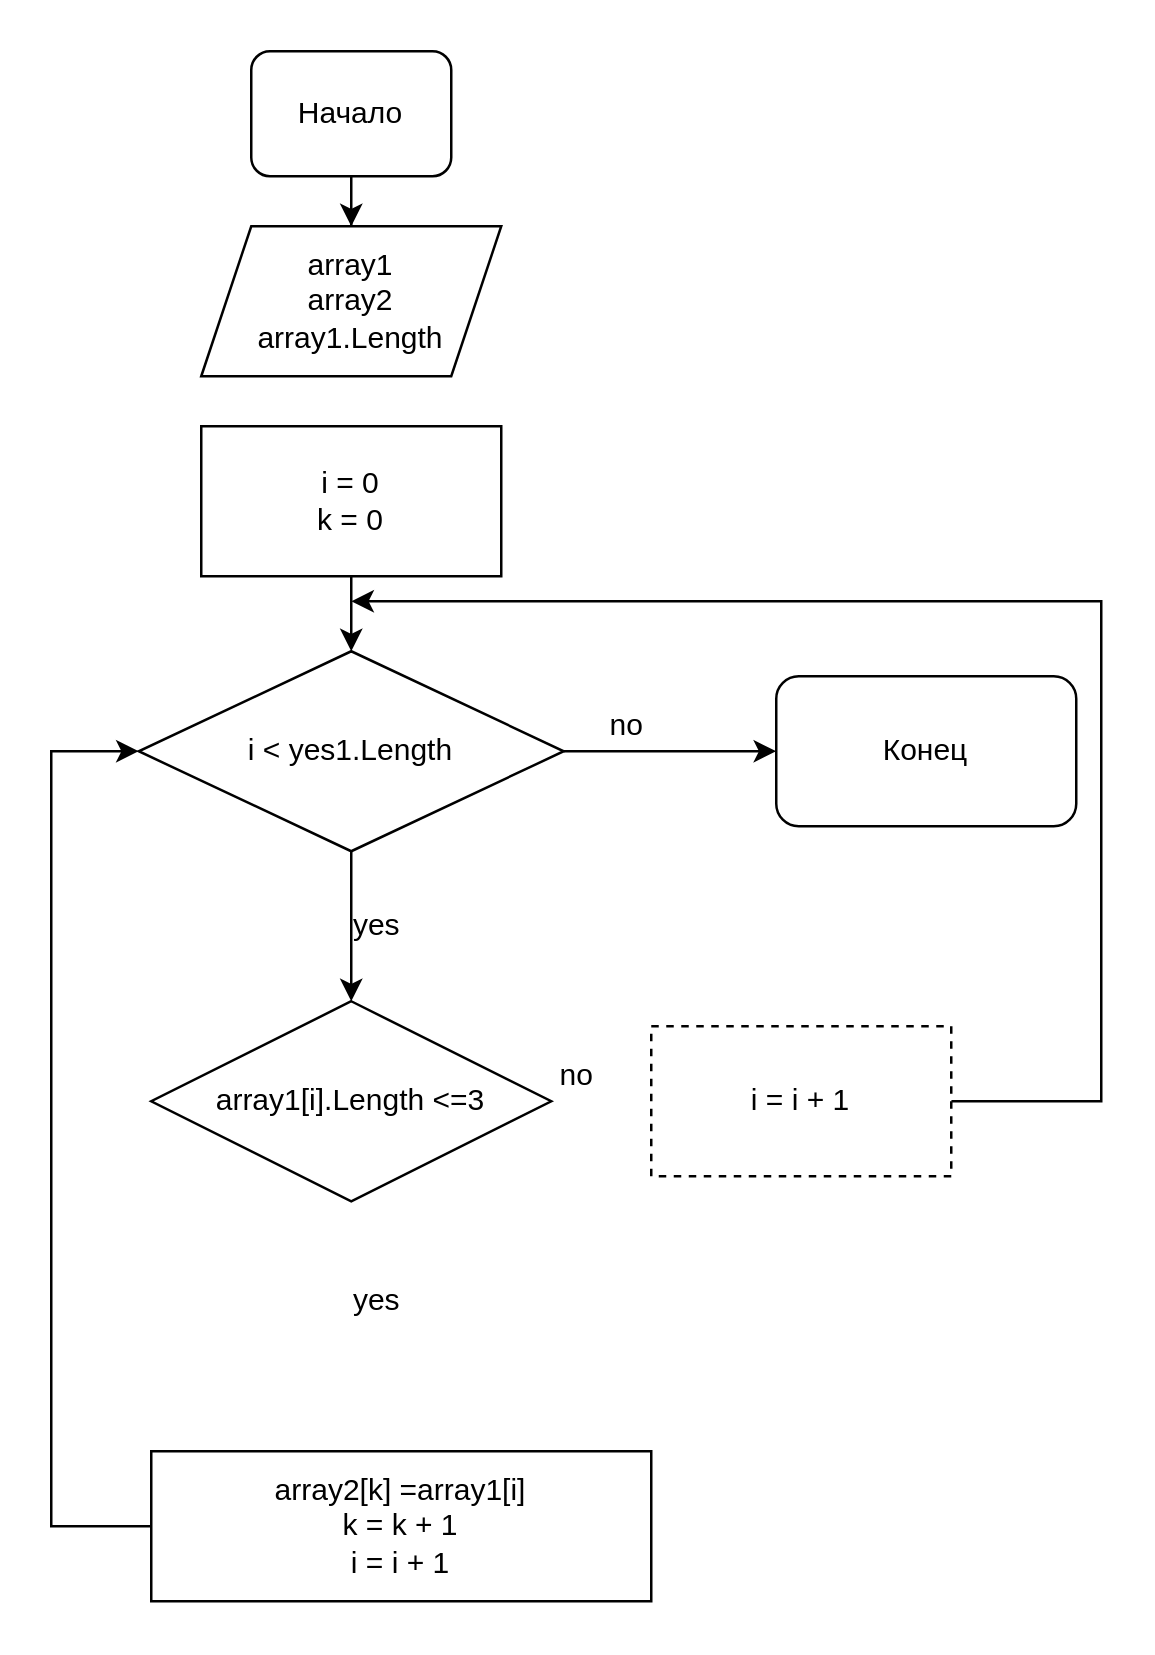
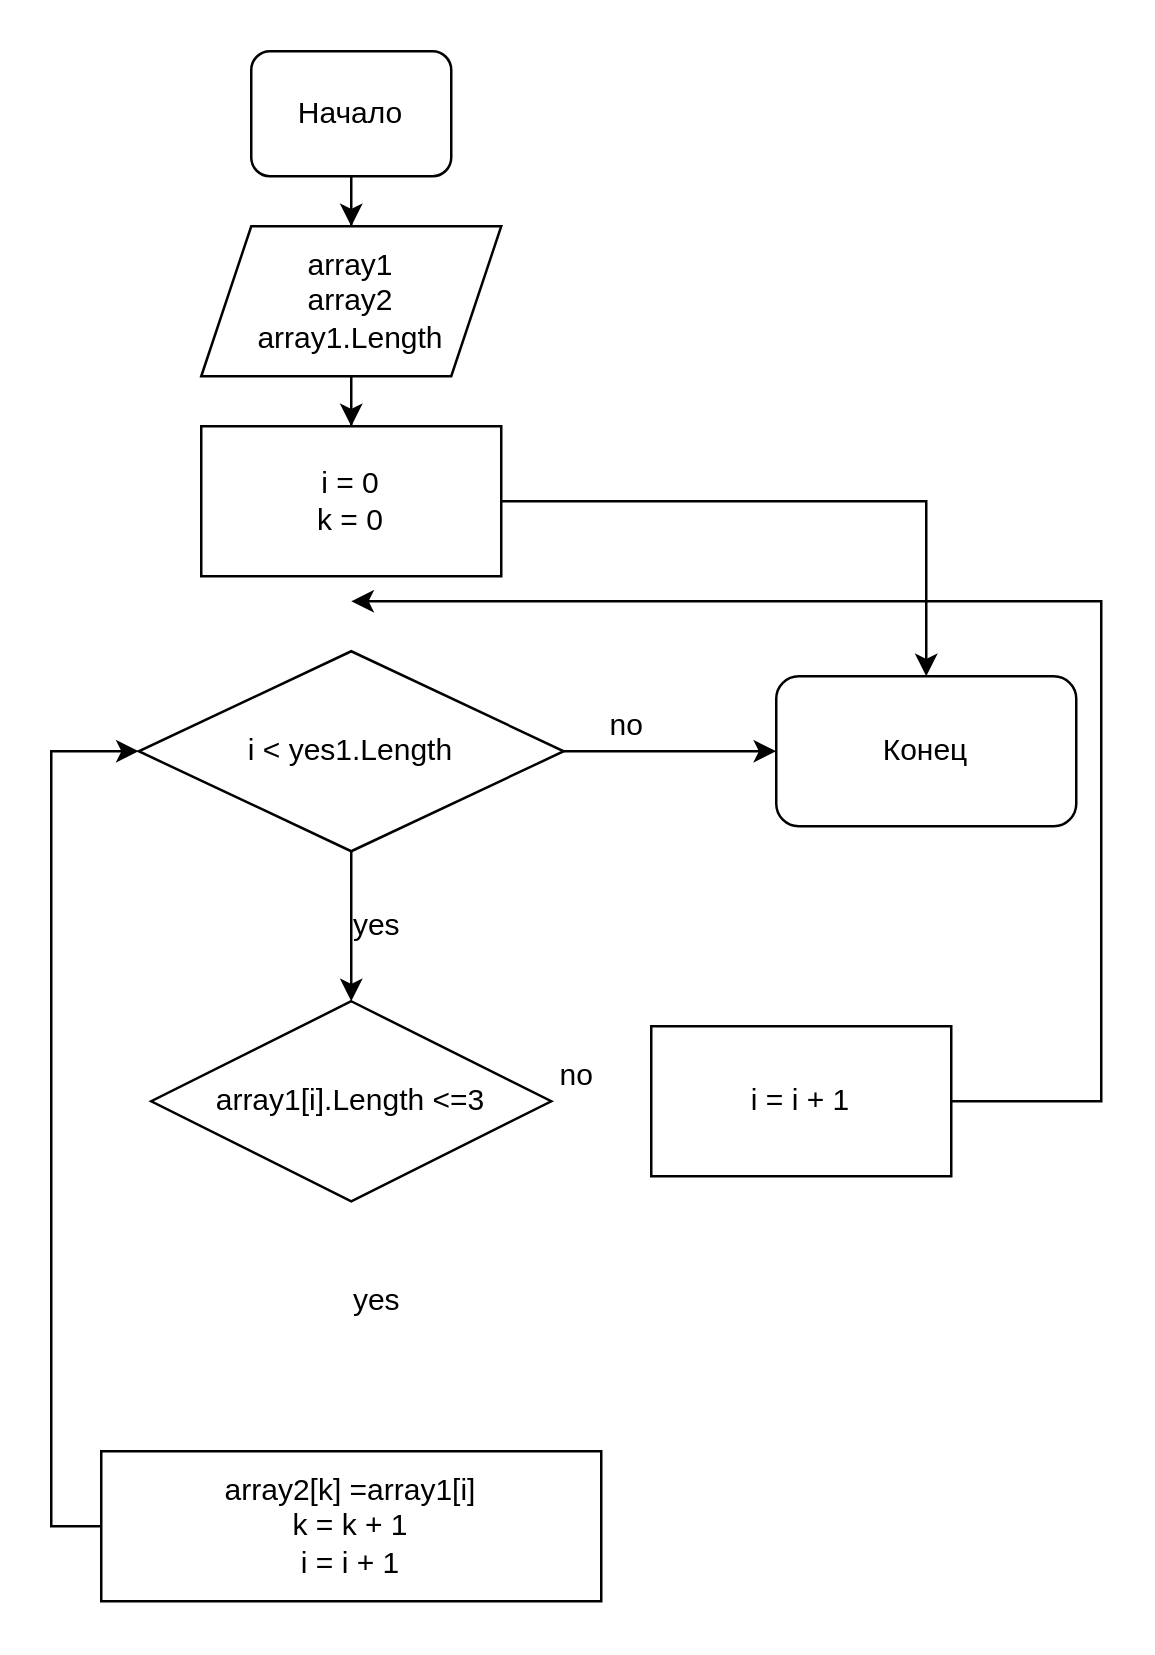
none -> (351, 409)
(351, 622) -> (761, 501)
(801, 1101) -> (801, 1101)
(401, 1526) -> (351, 1526)
